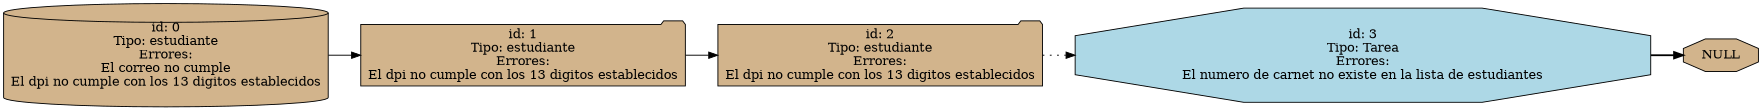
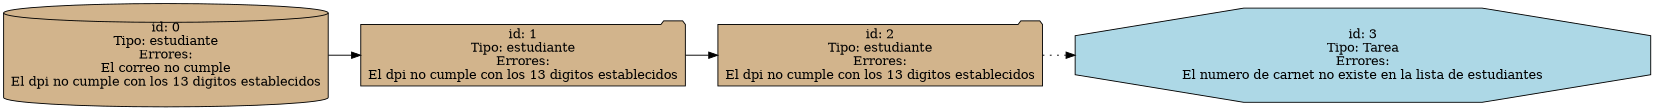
(1721, 55) -> none
